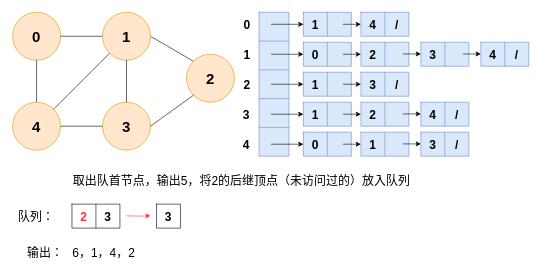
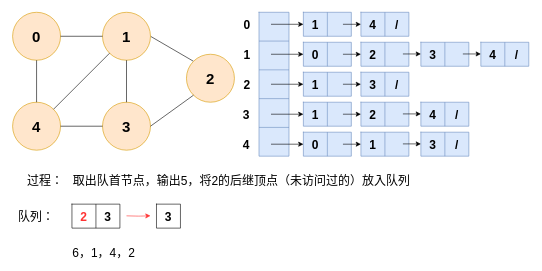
none -> (45, 180)
(45, 252) -> none
